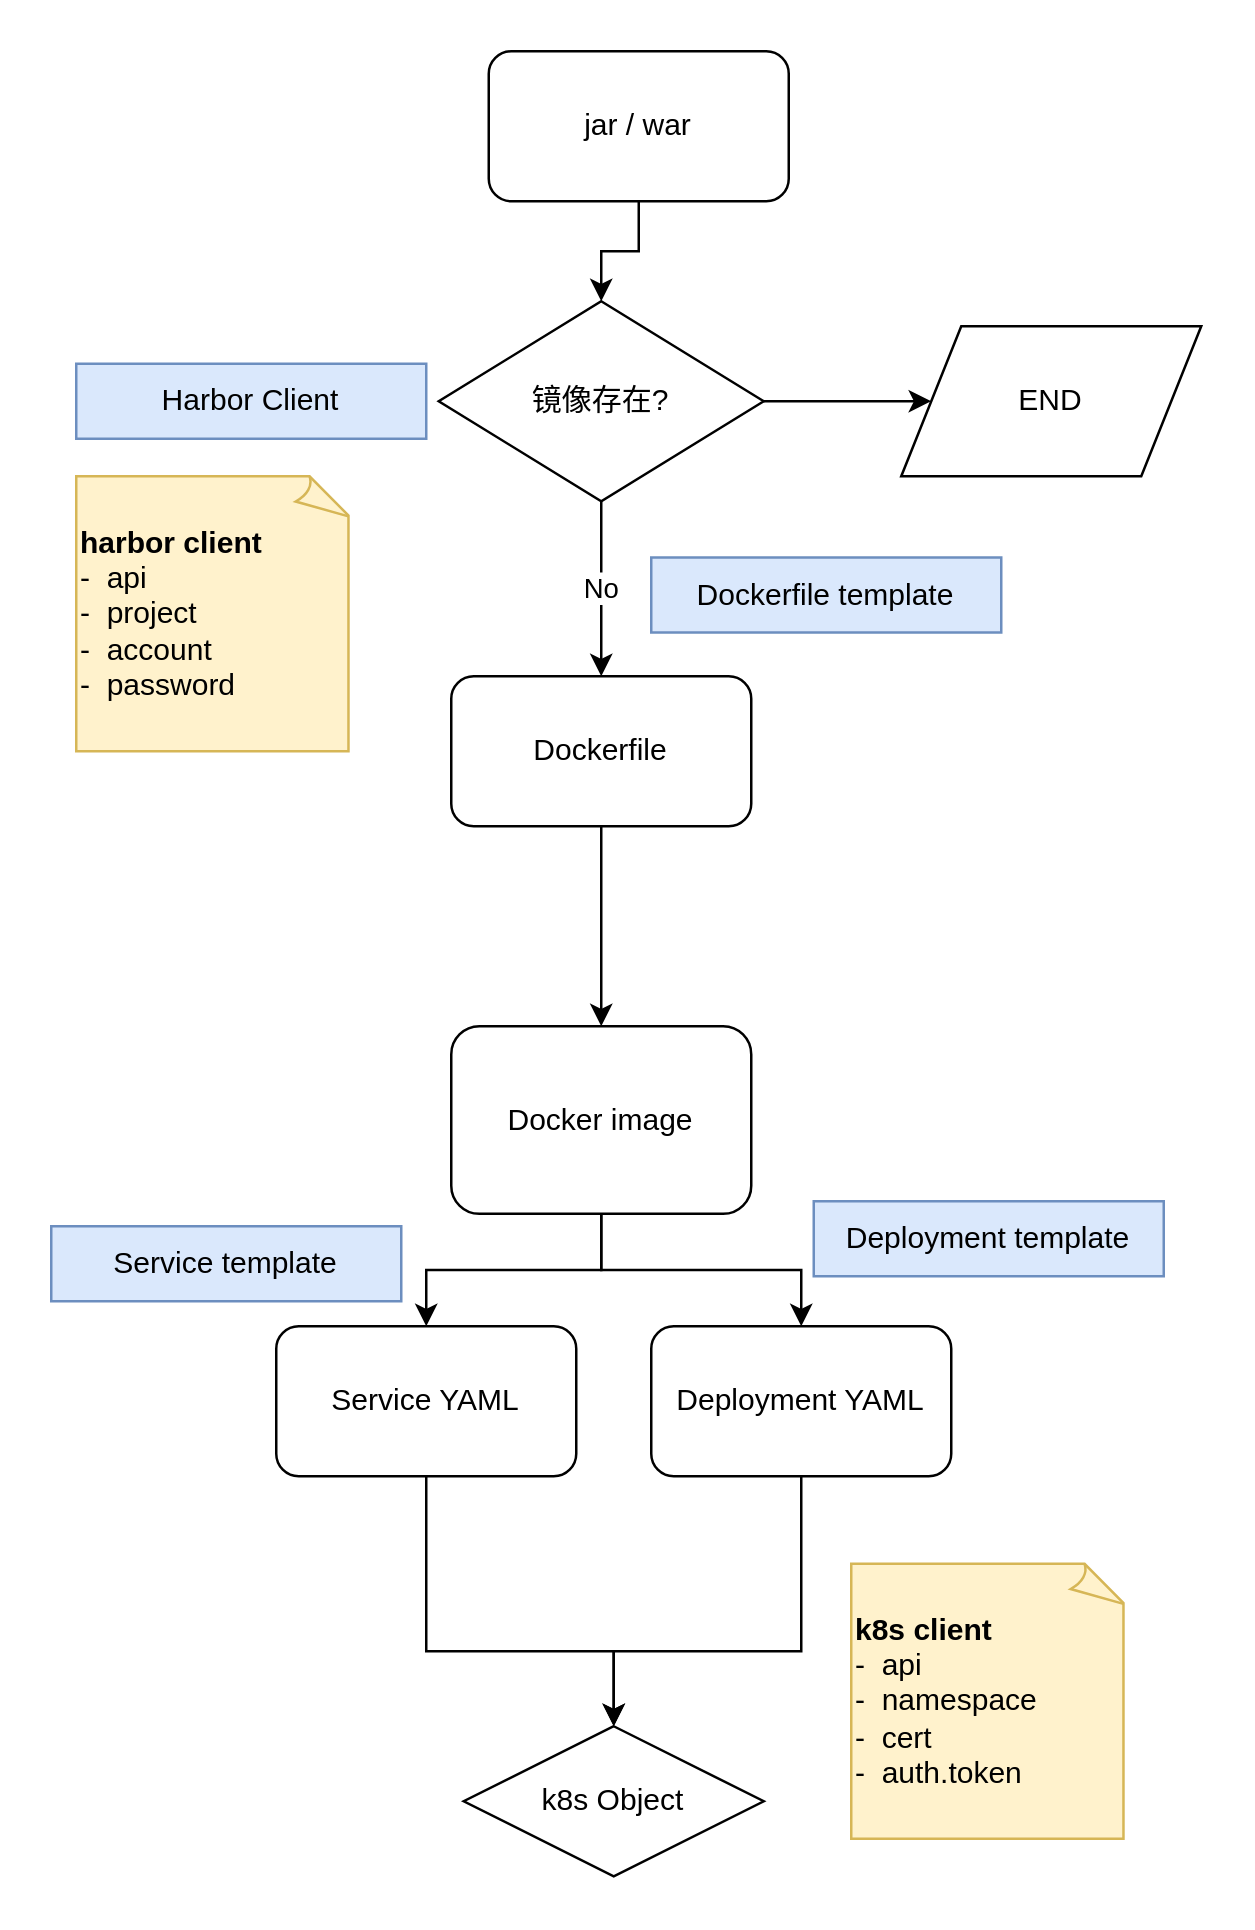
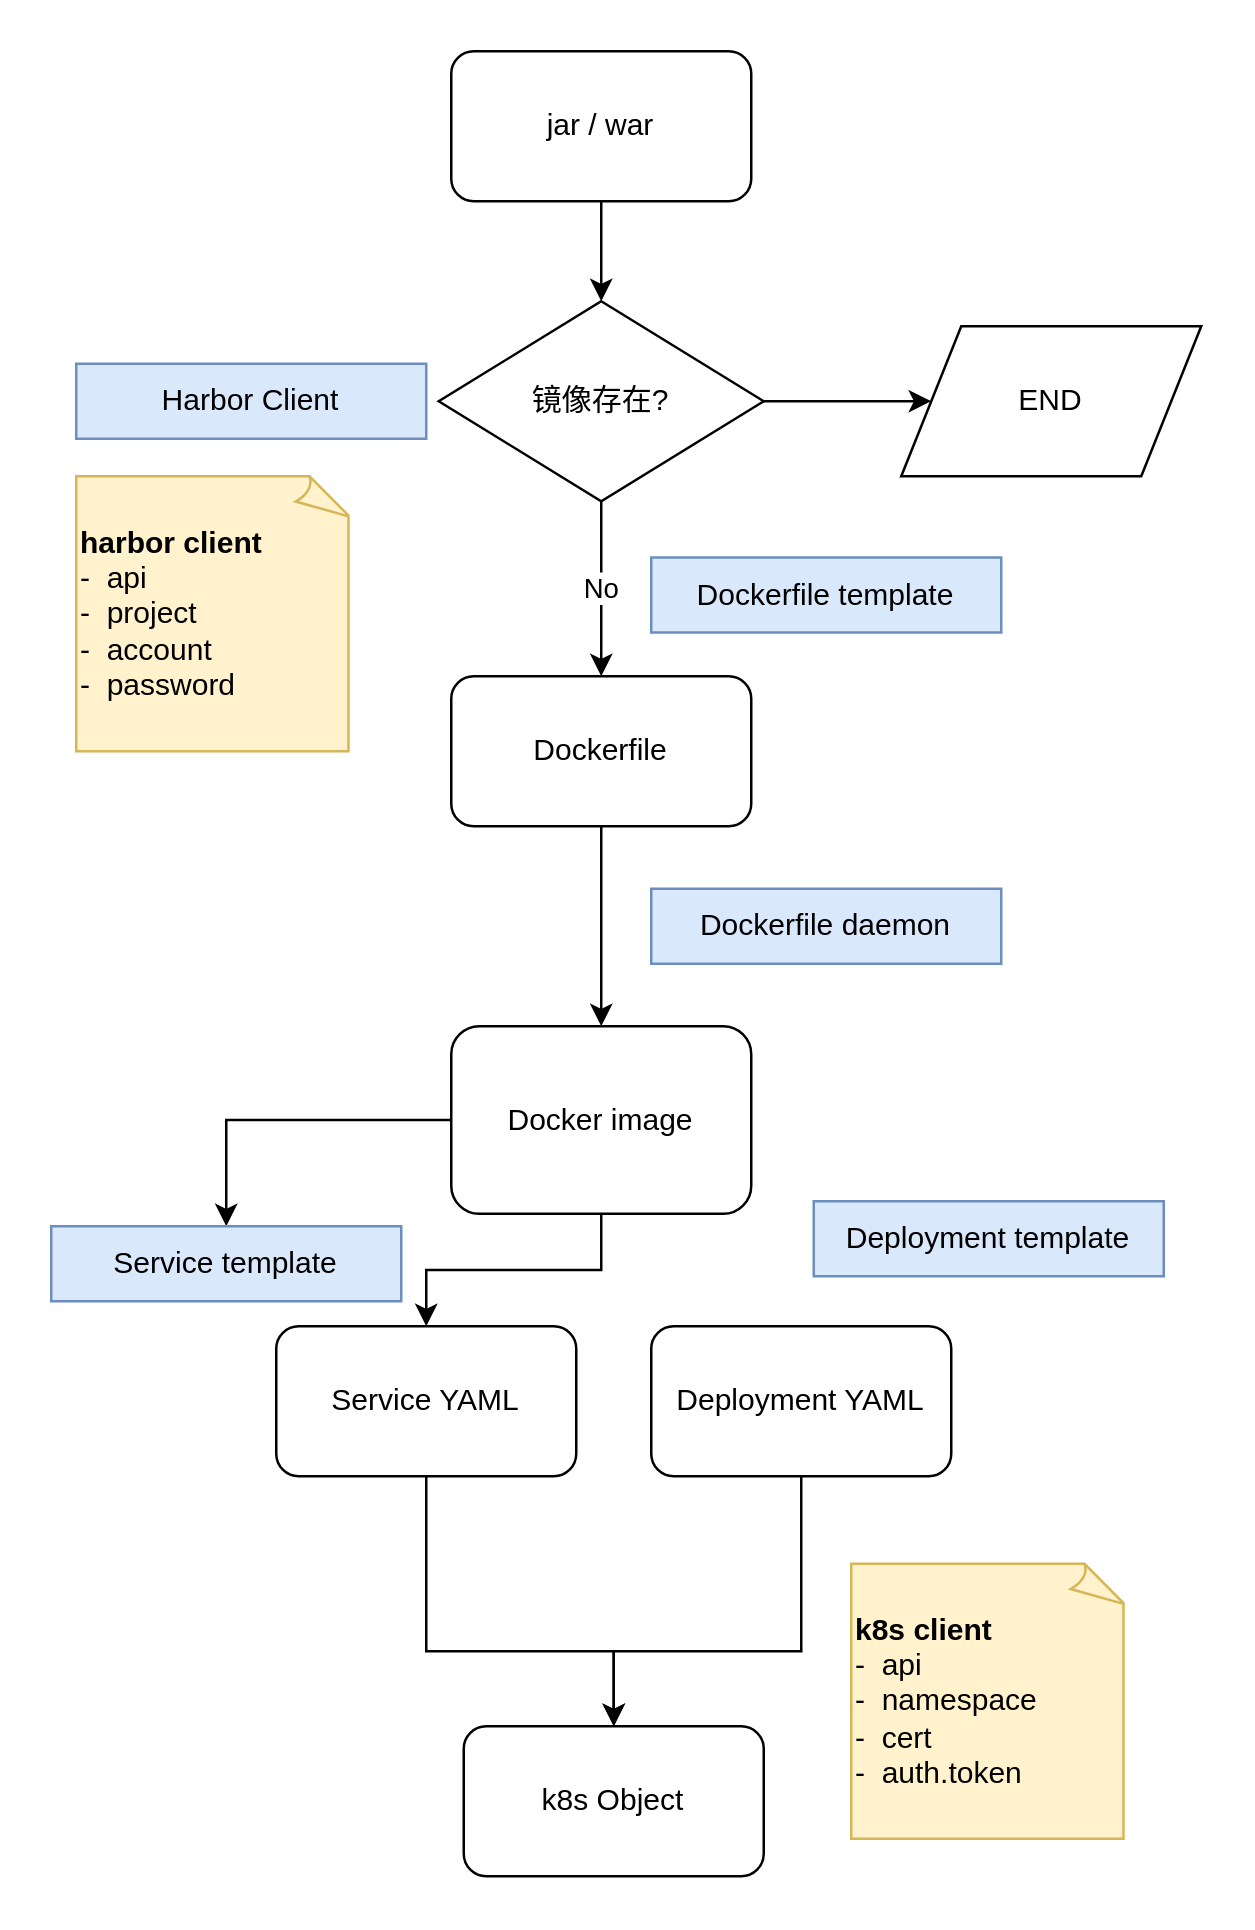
(639, 126) -> (601, 126)
none -> (826, 926)
(723, 1270) -> (294, 1120)
(614, 1801) -> (614, 1801)
